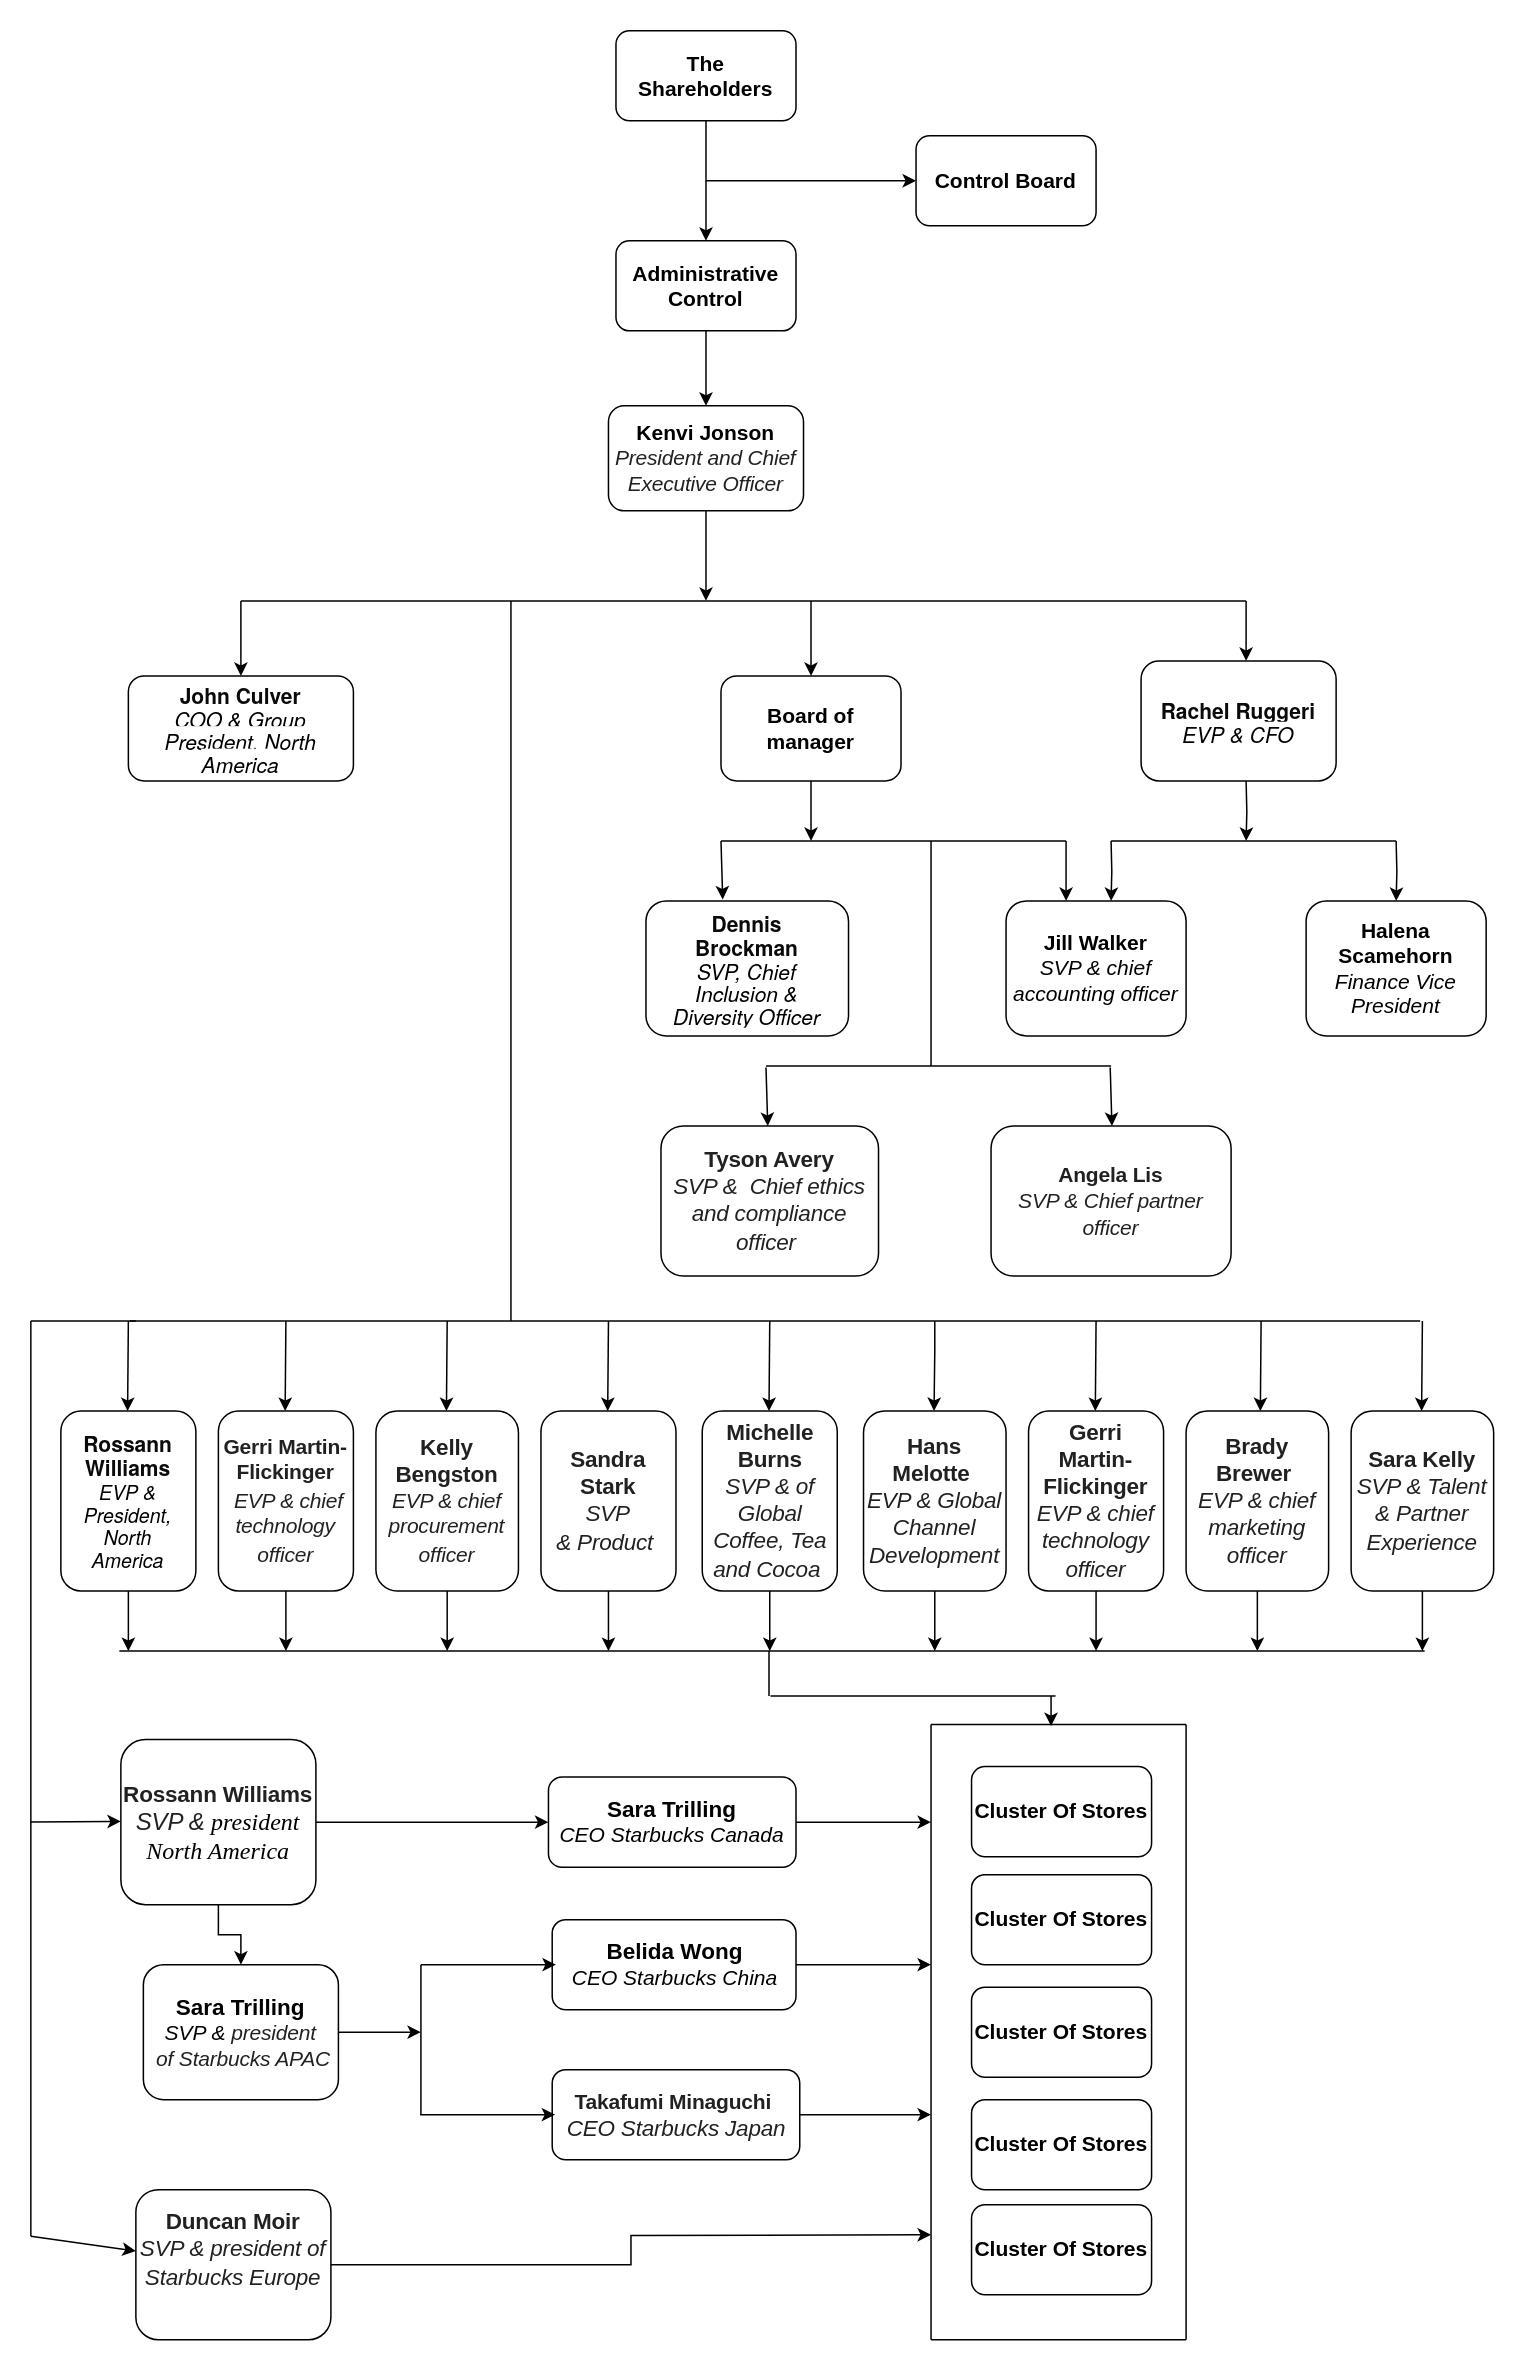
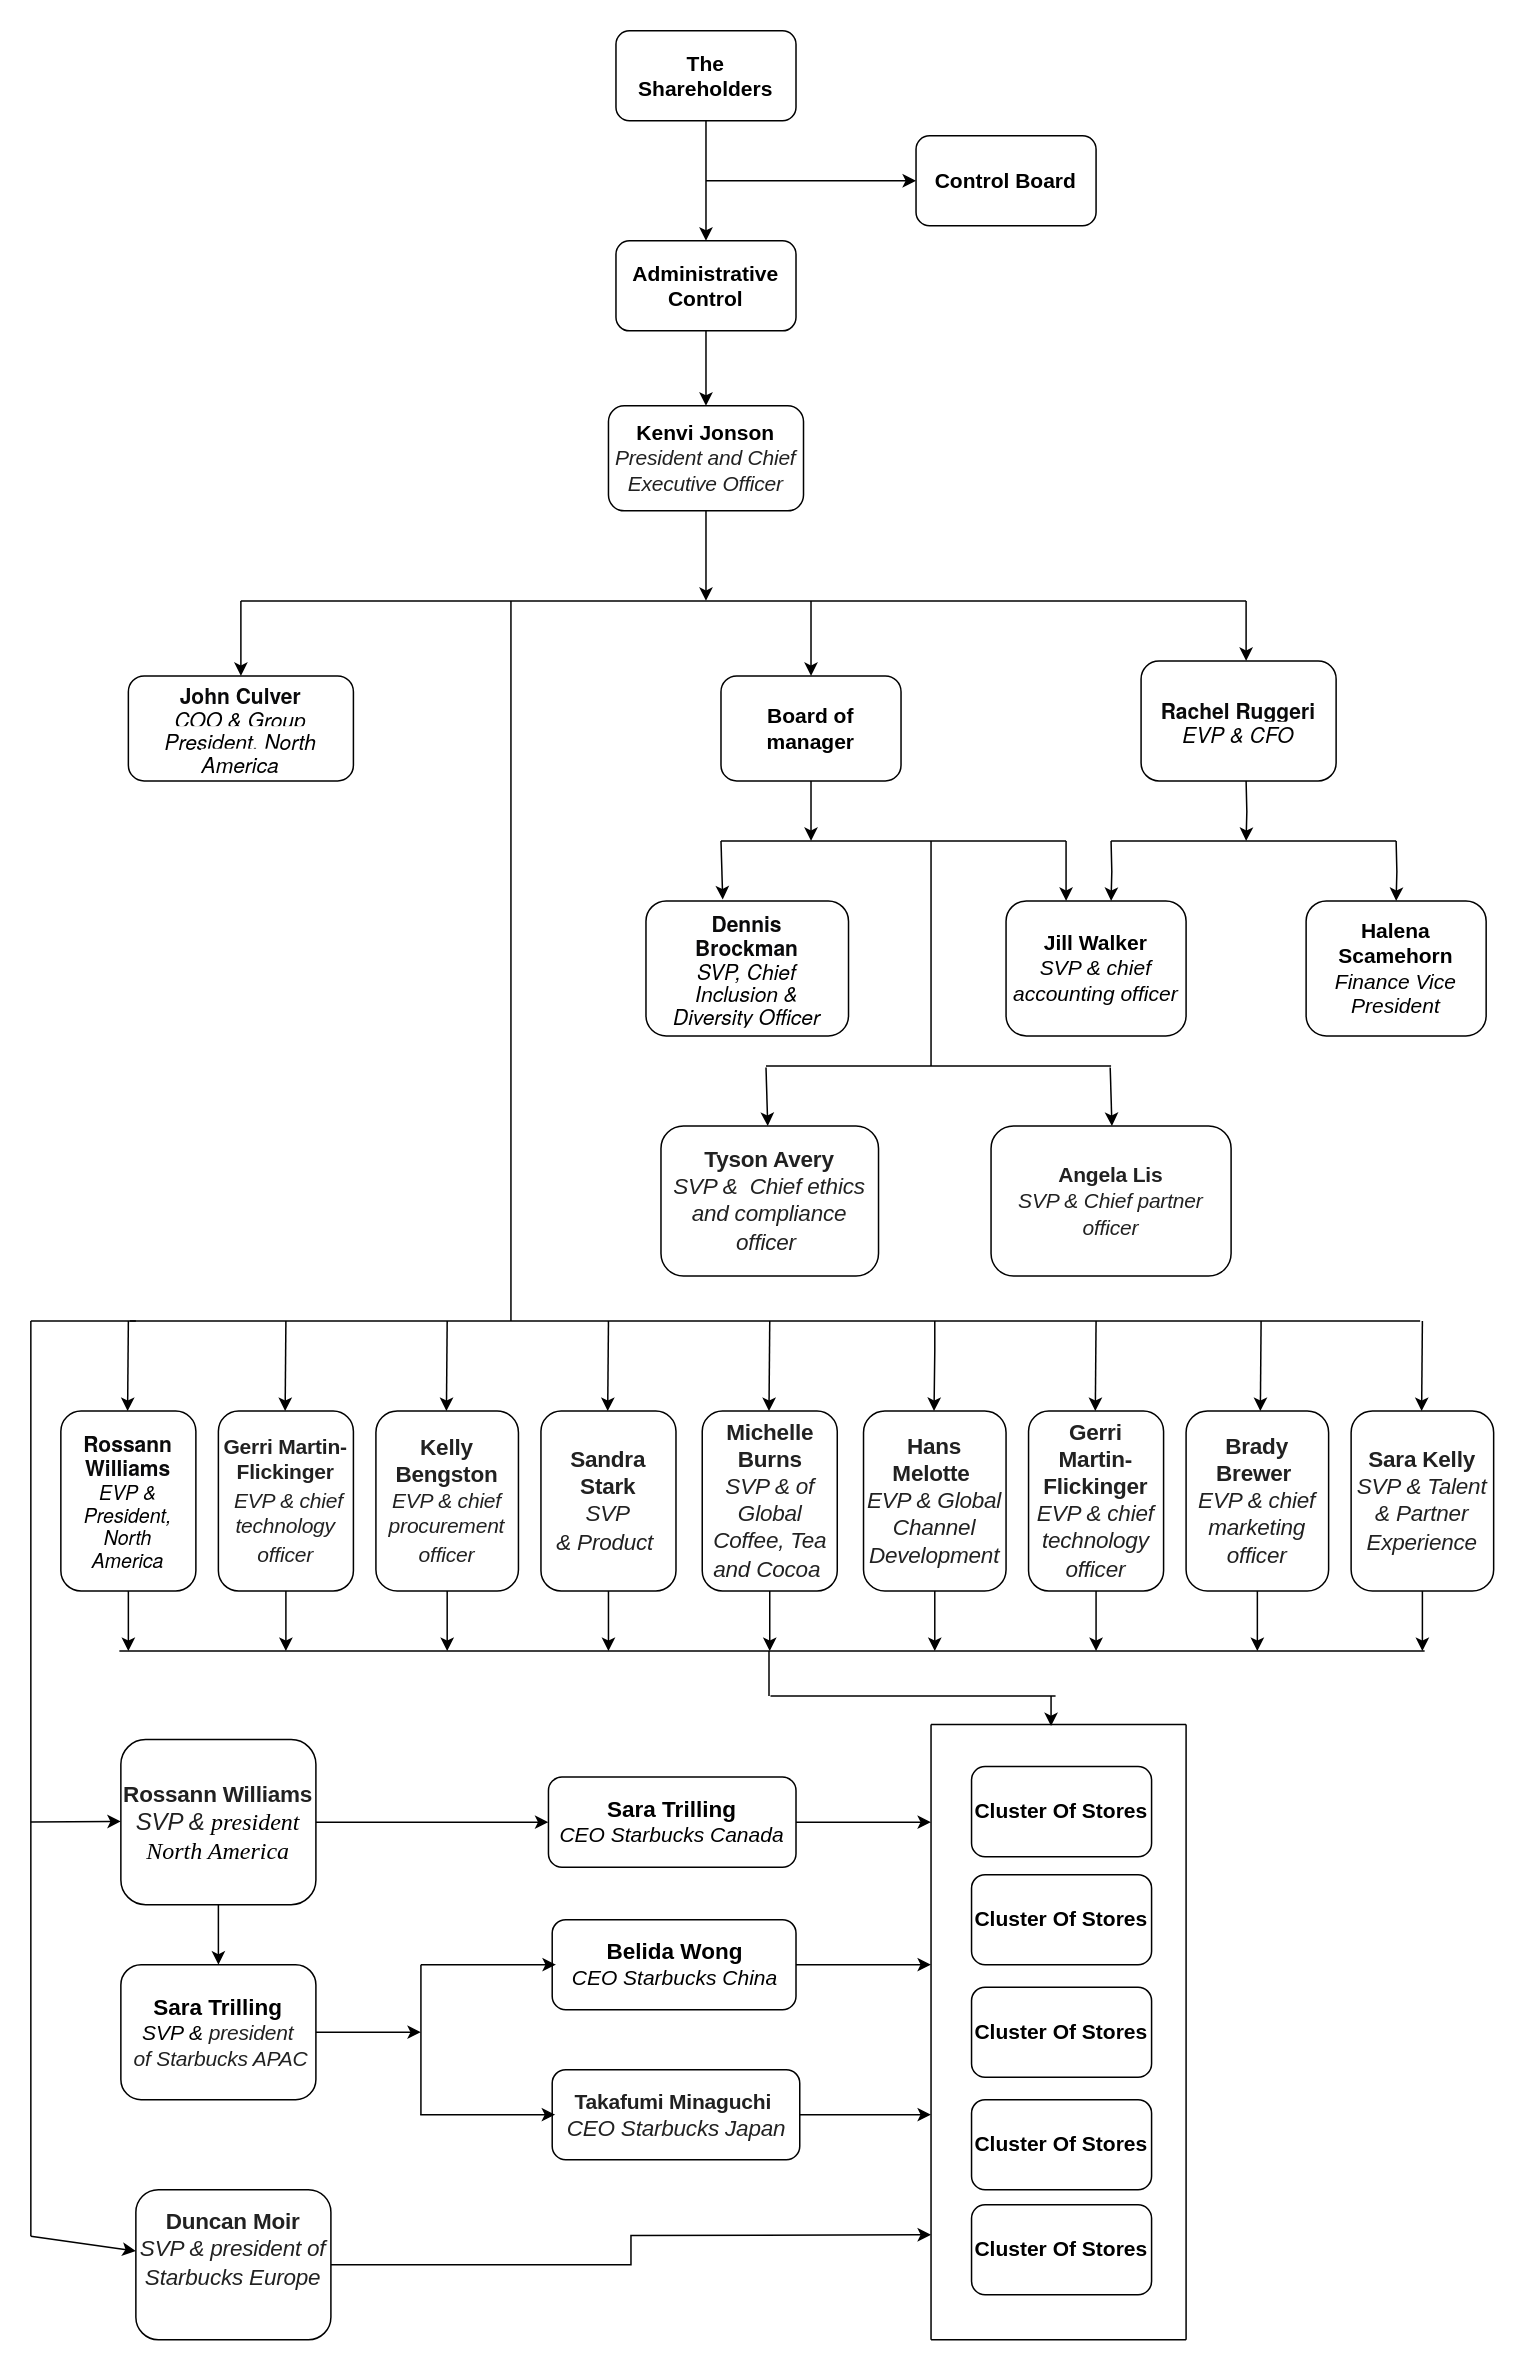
(241, 2032) -> (218, 2032)
